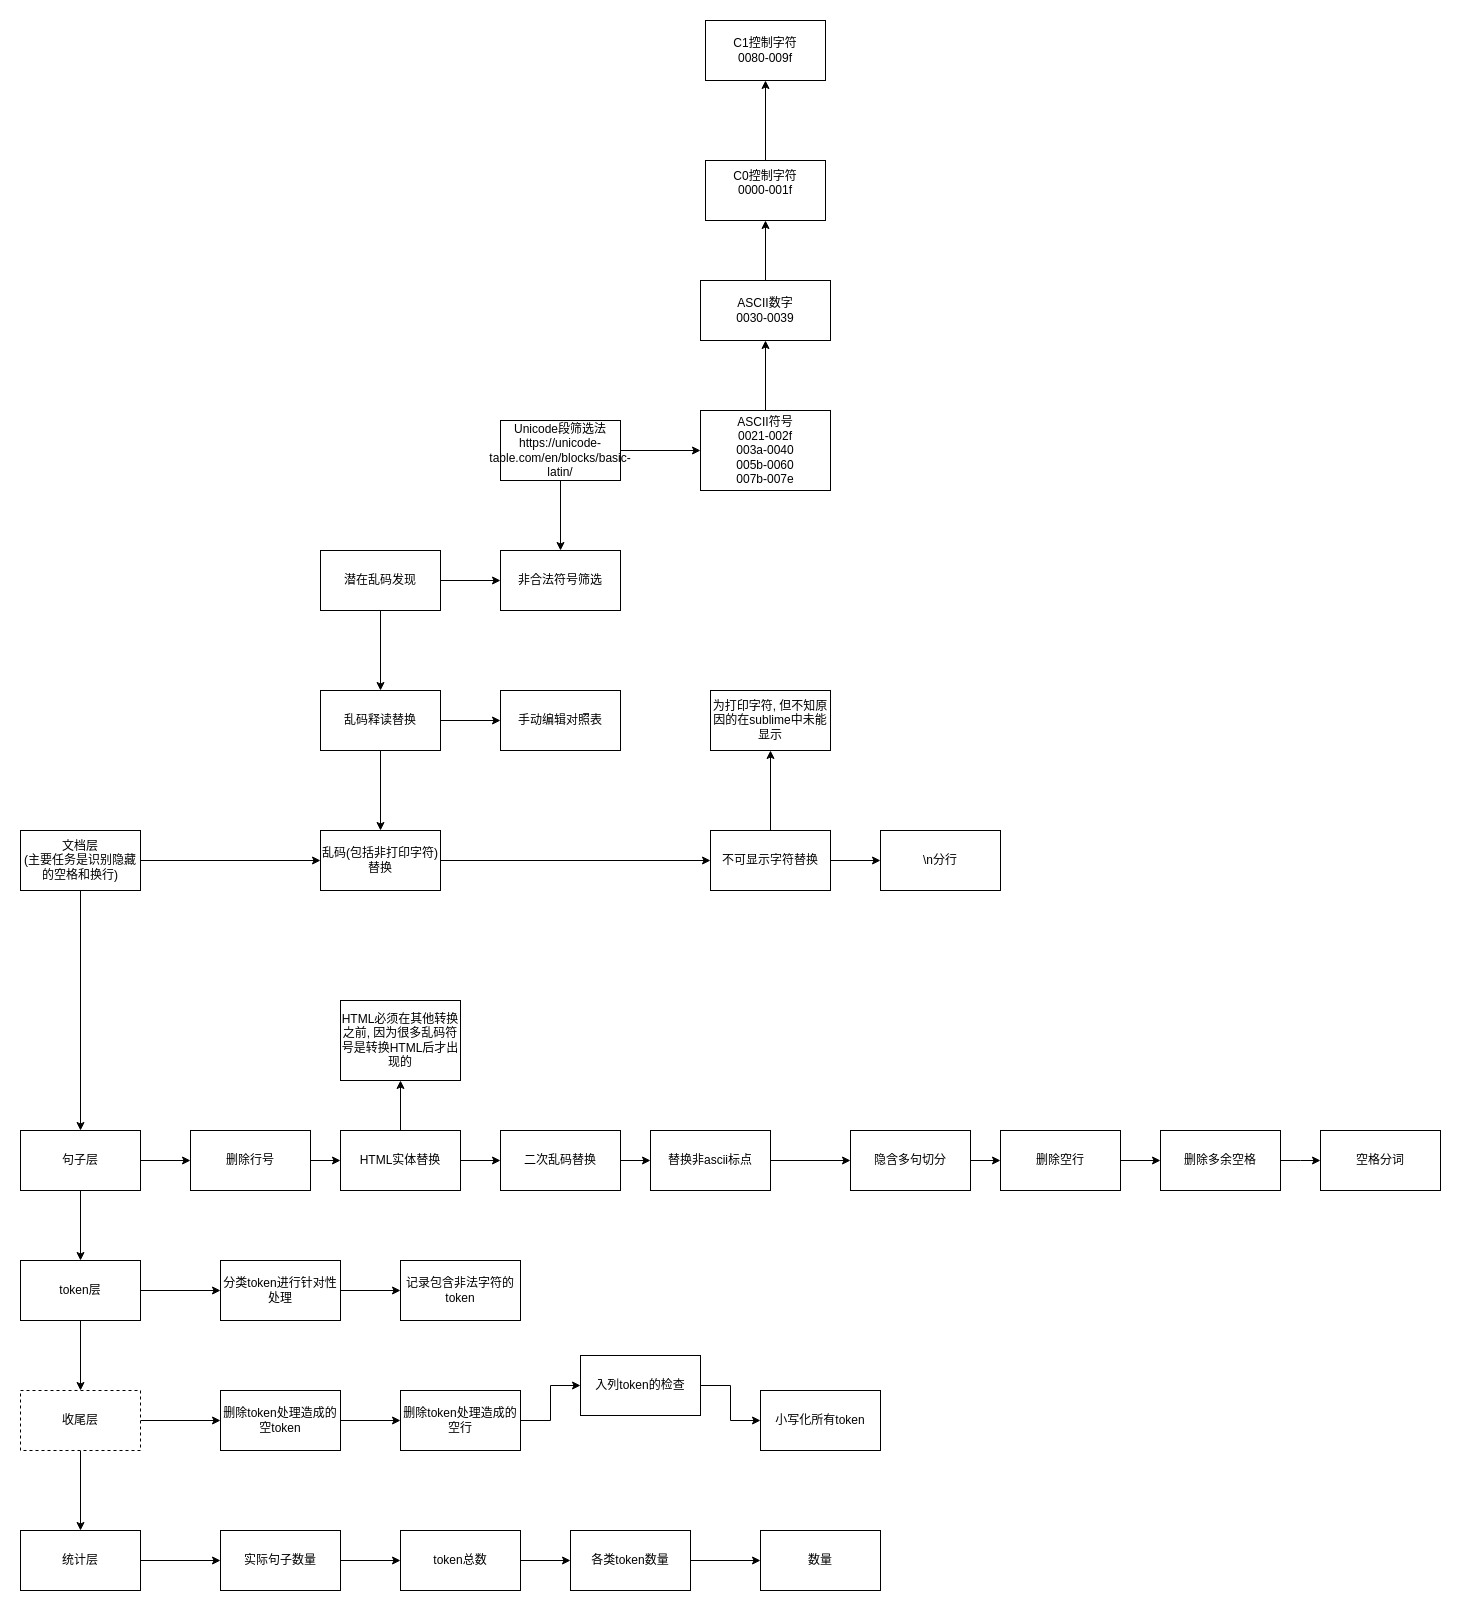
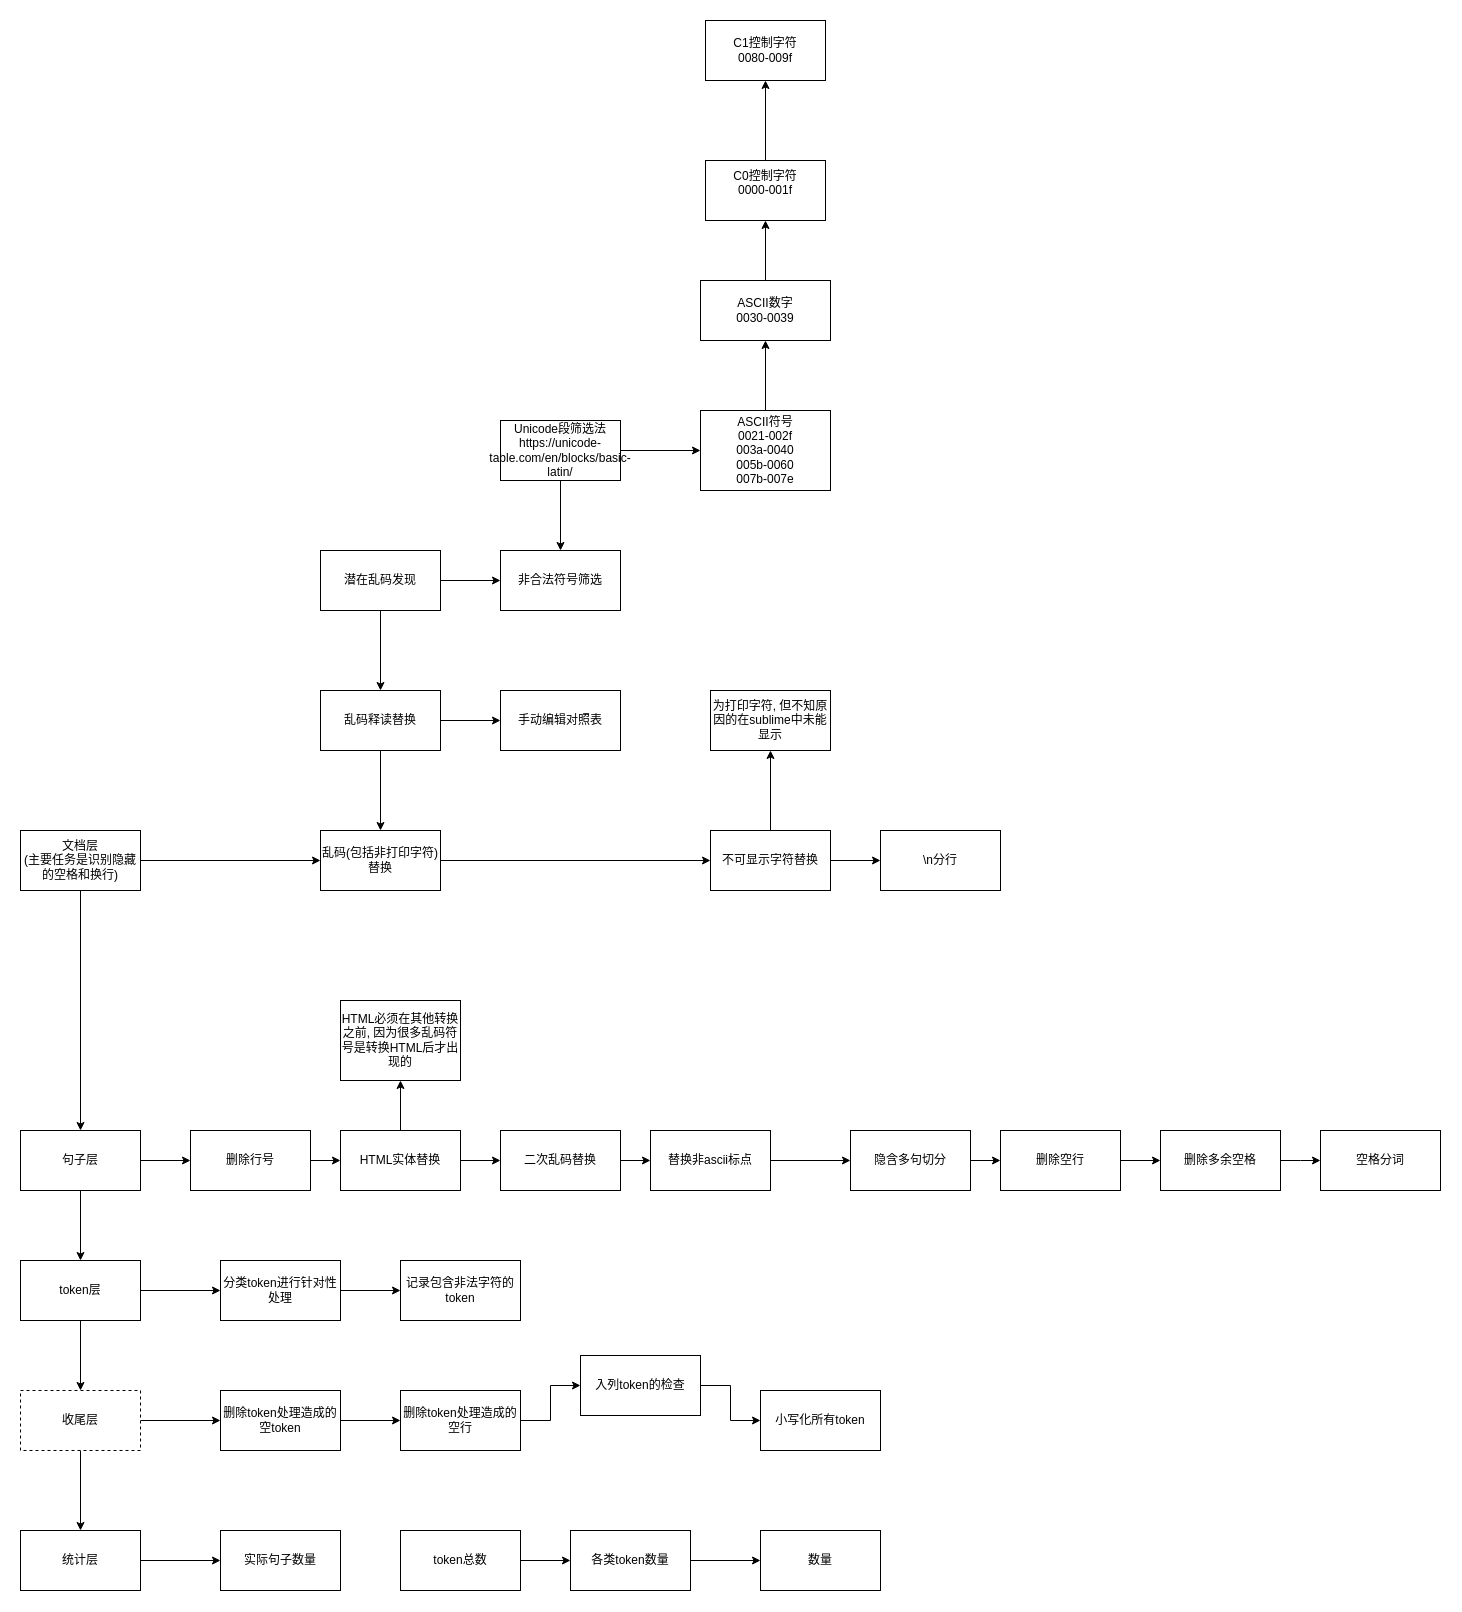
(367, 1561) -> none
